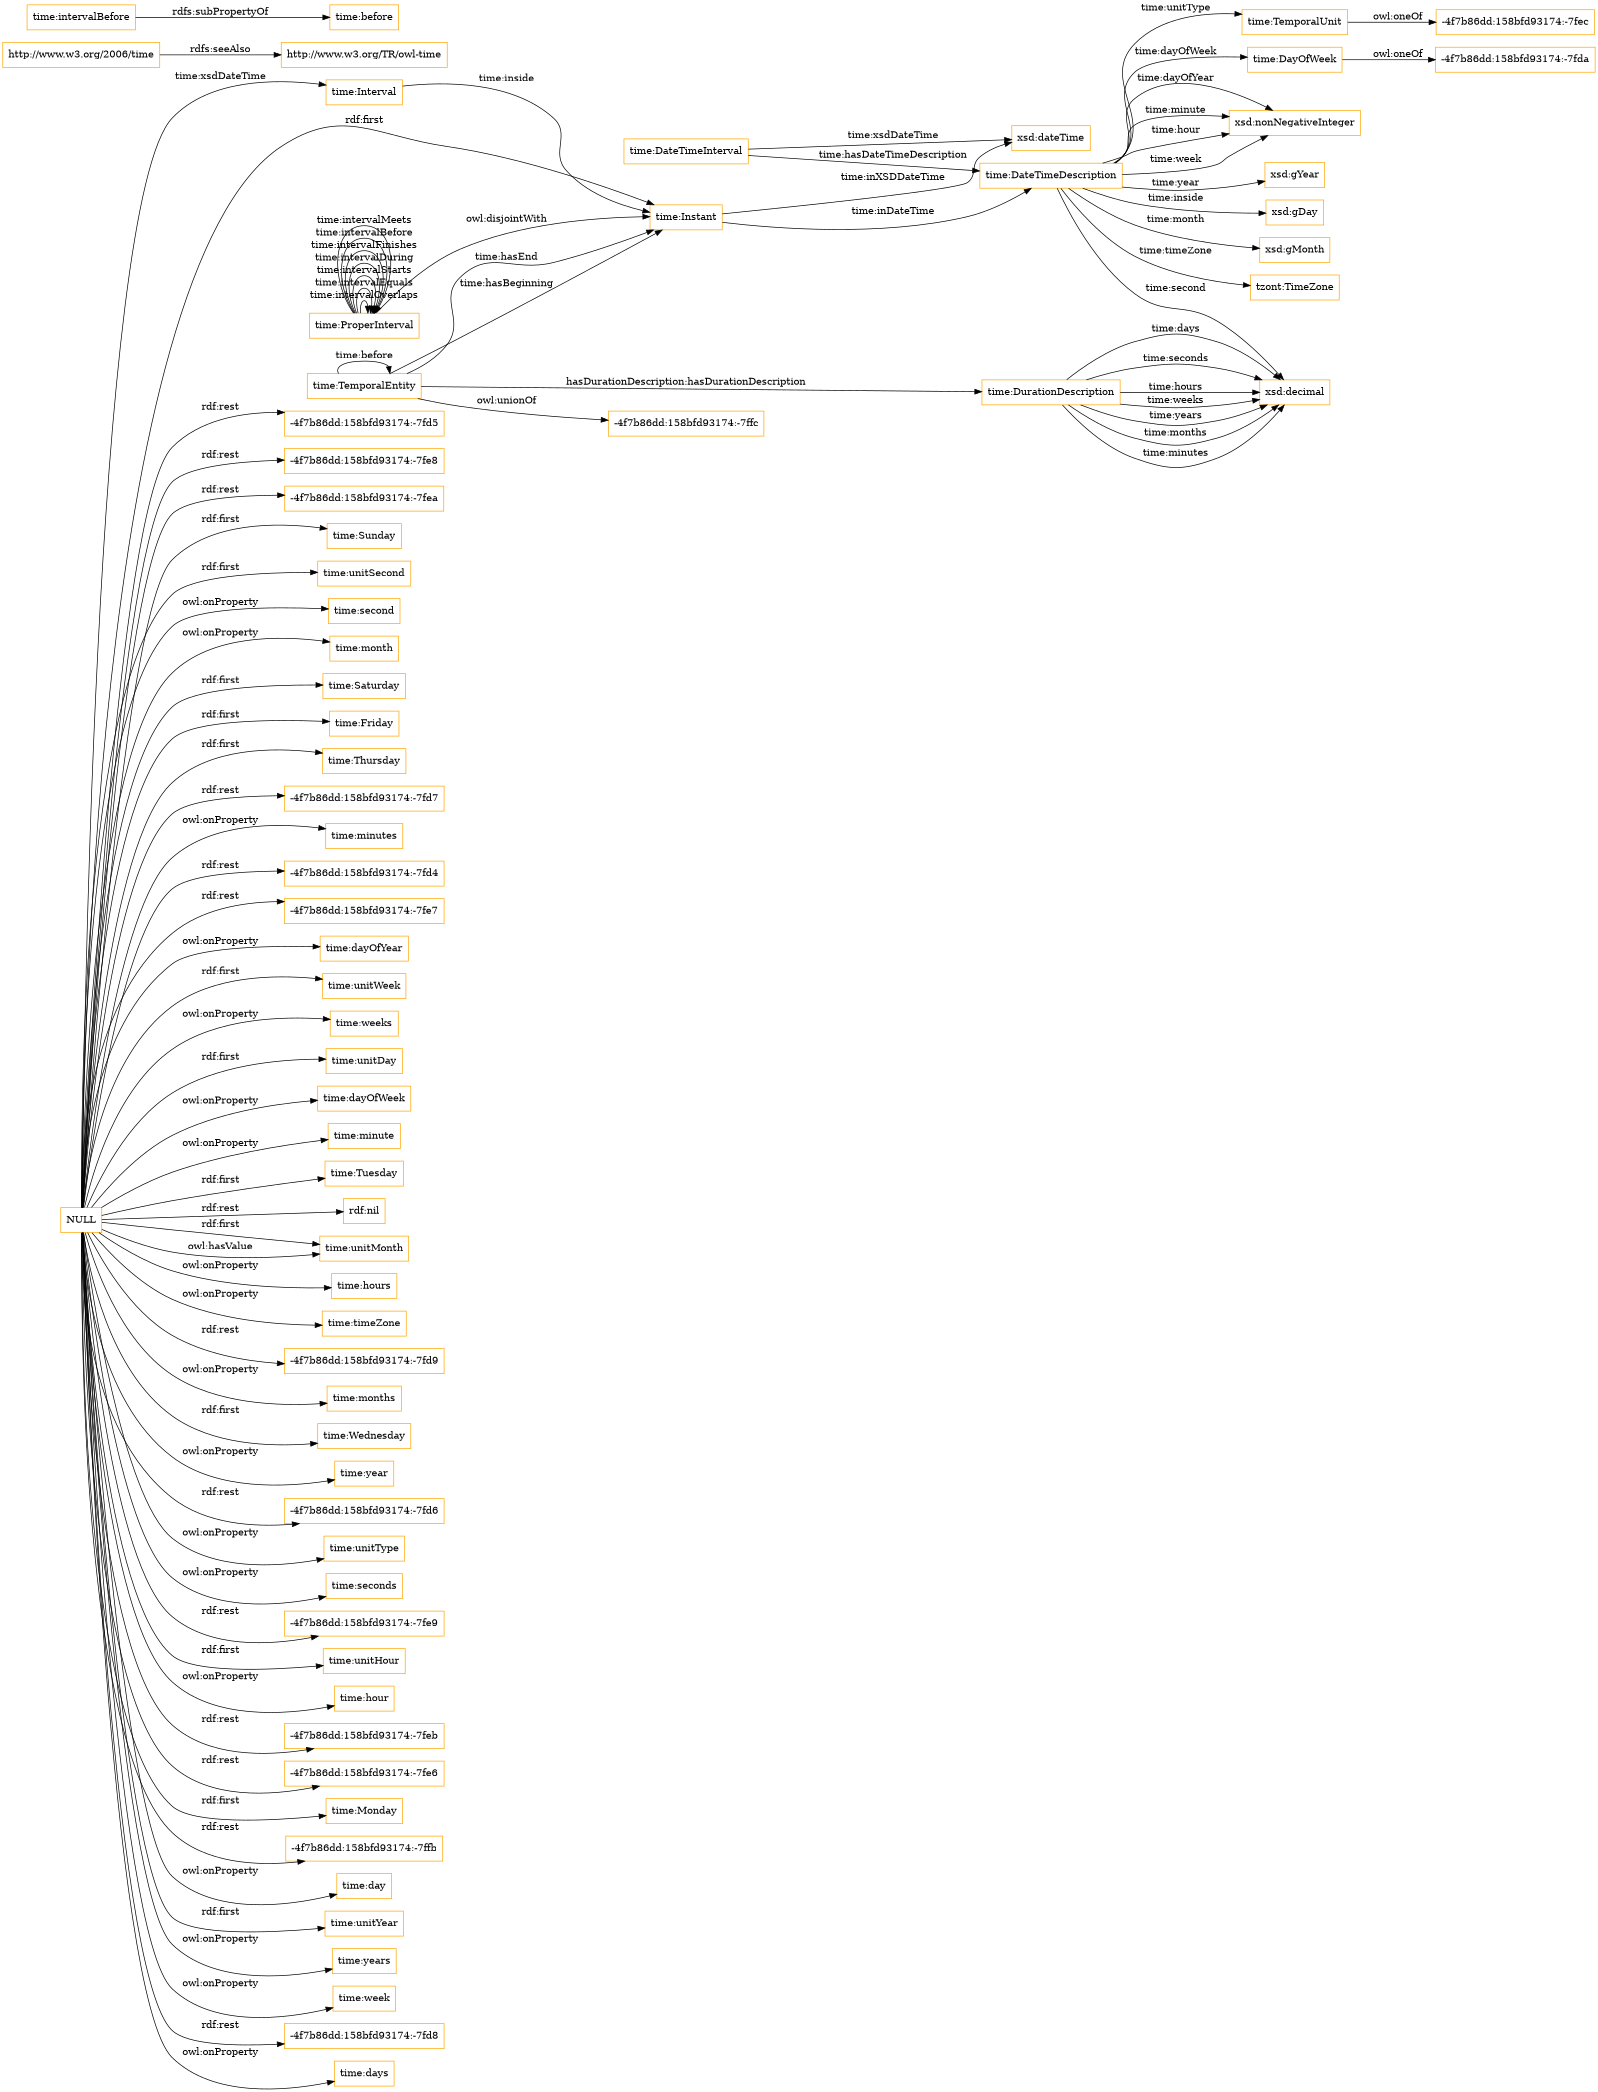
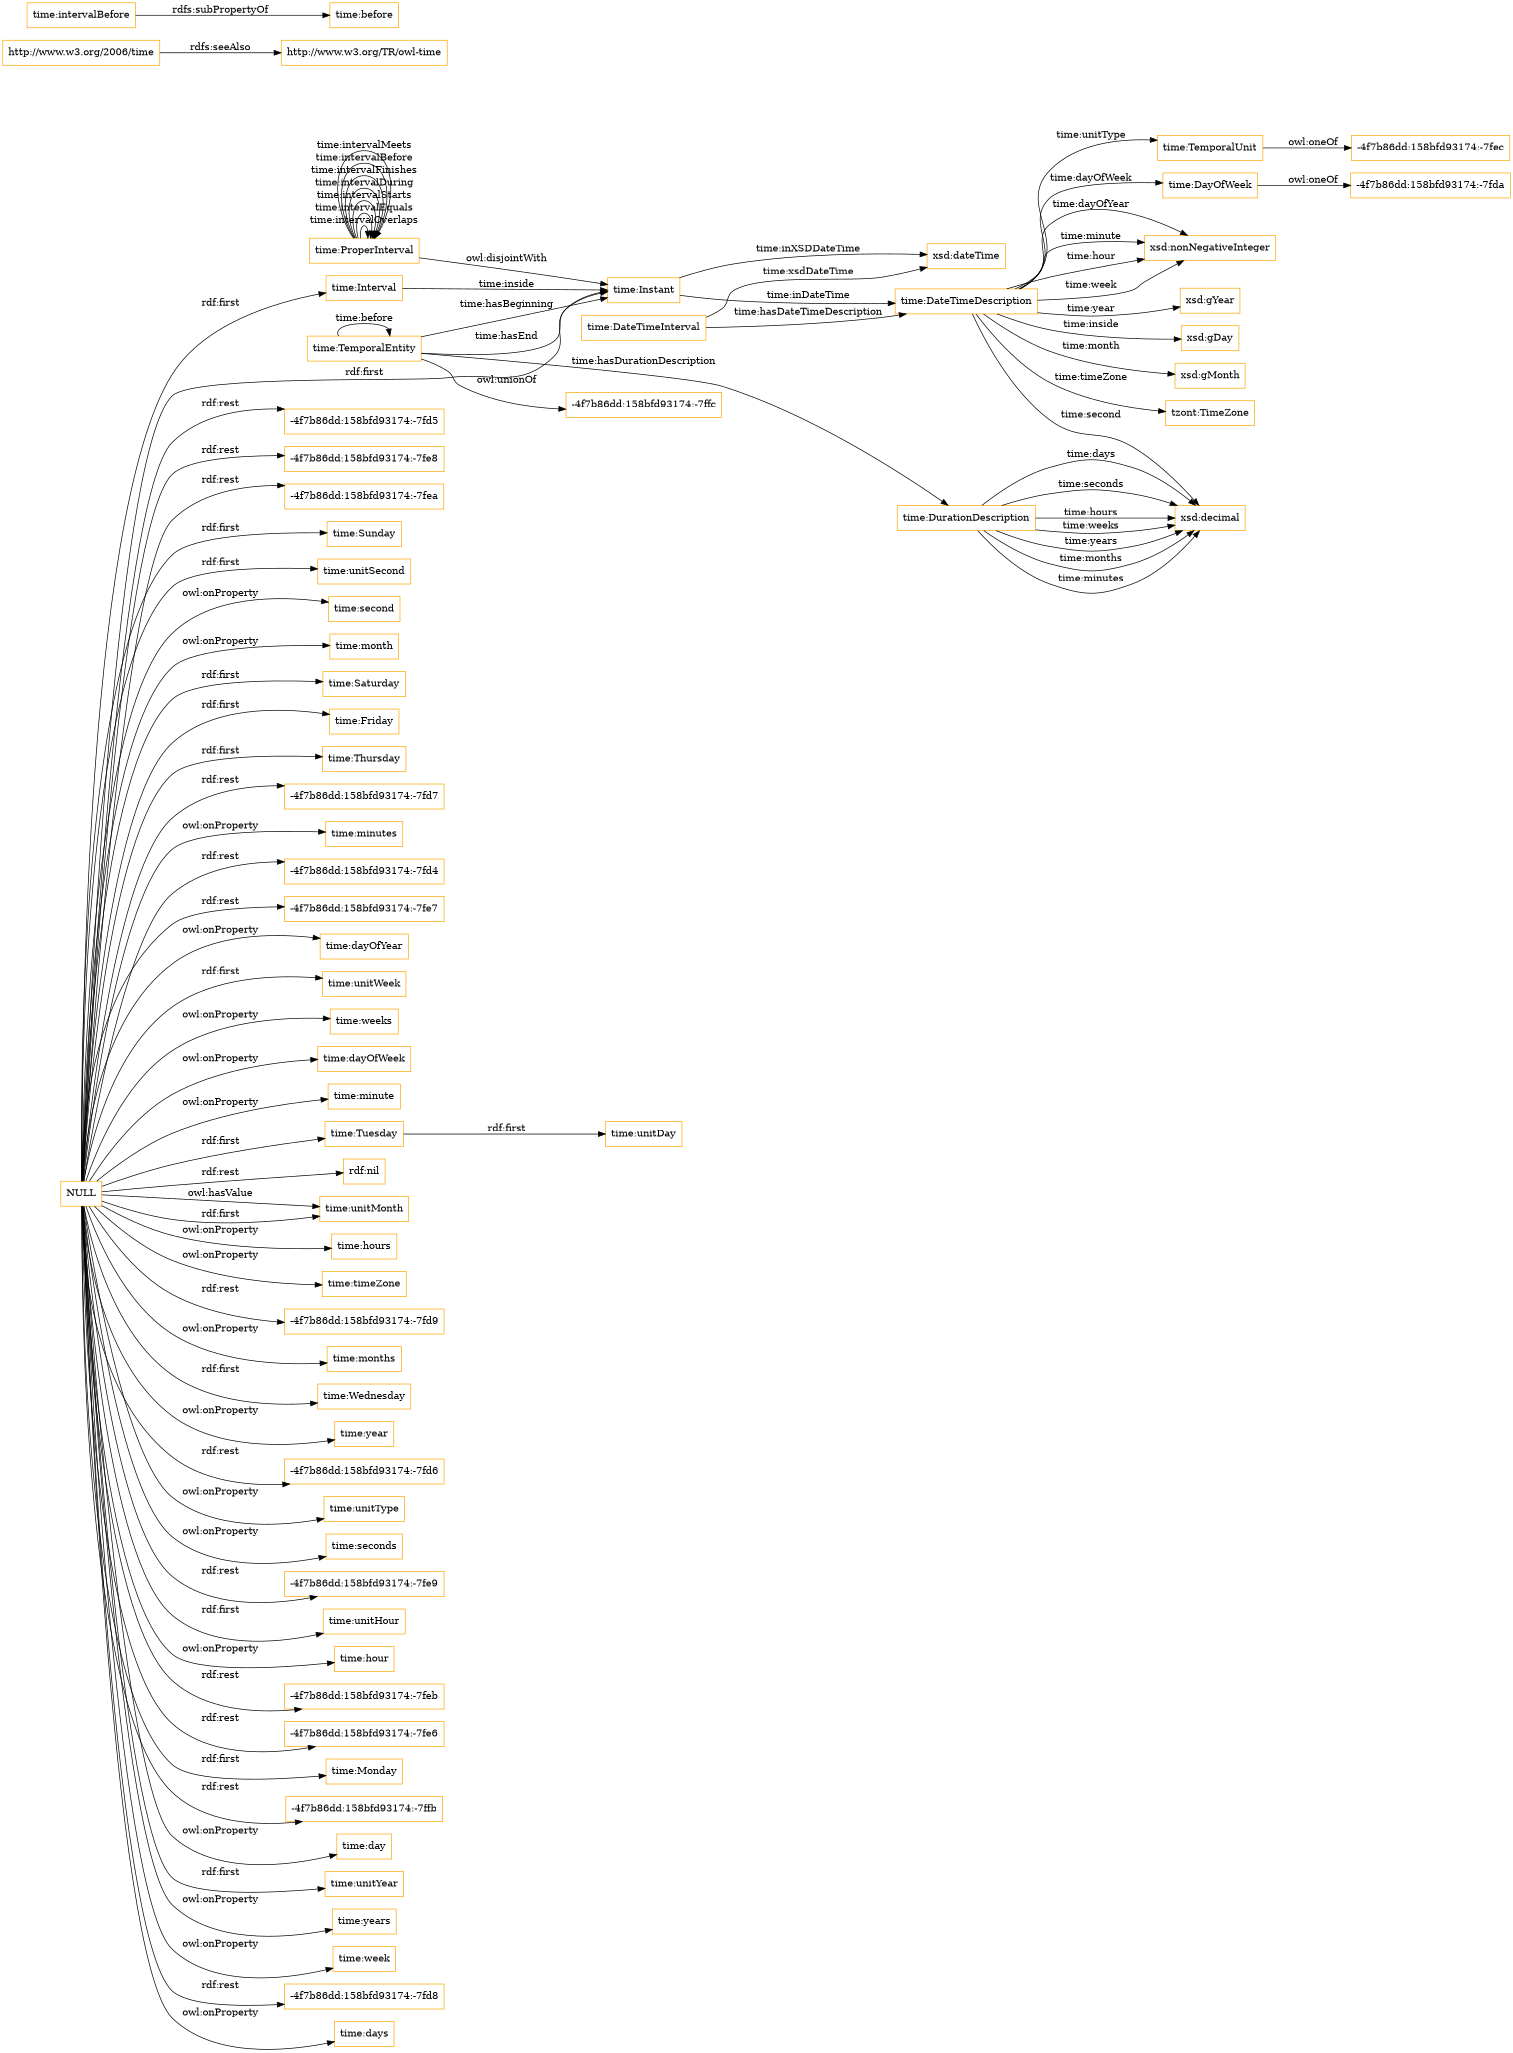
(220, 77) -> (220, 303)
(686, 382) -> (644, 361)
(175, 1091) -> (501, 1134)
